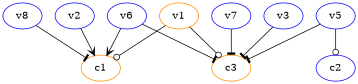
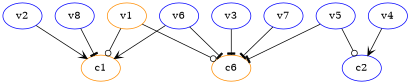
none -> (388, 16)
(231, 68) -> (231, 68)
